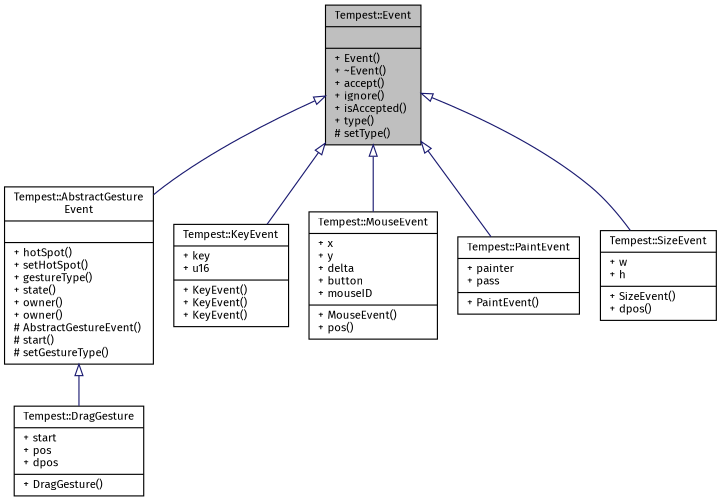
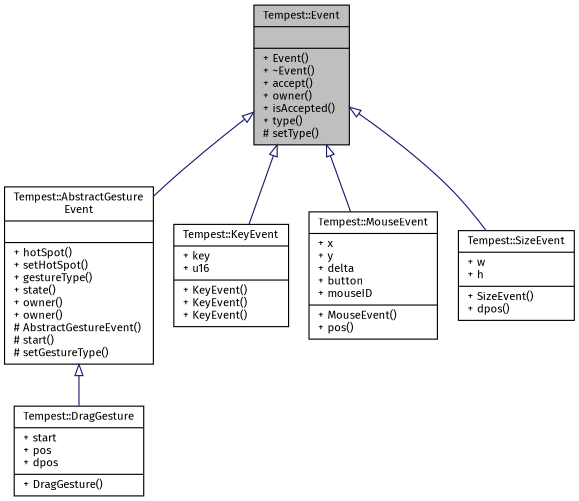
(360, 96) -> (287, 96)
(519, 276) -> none
